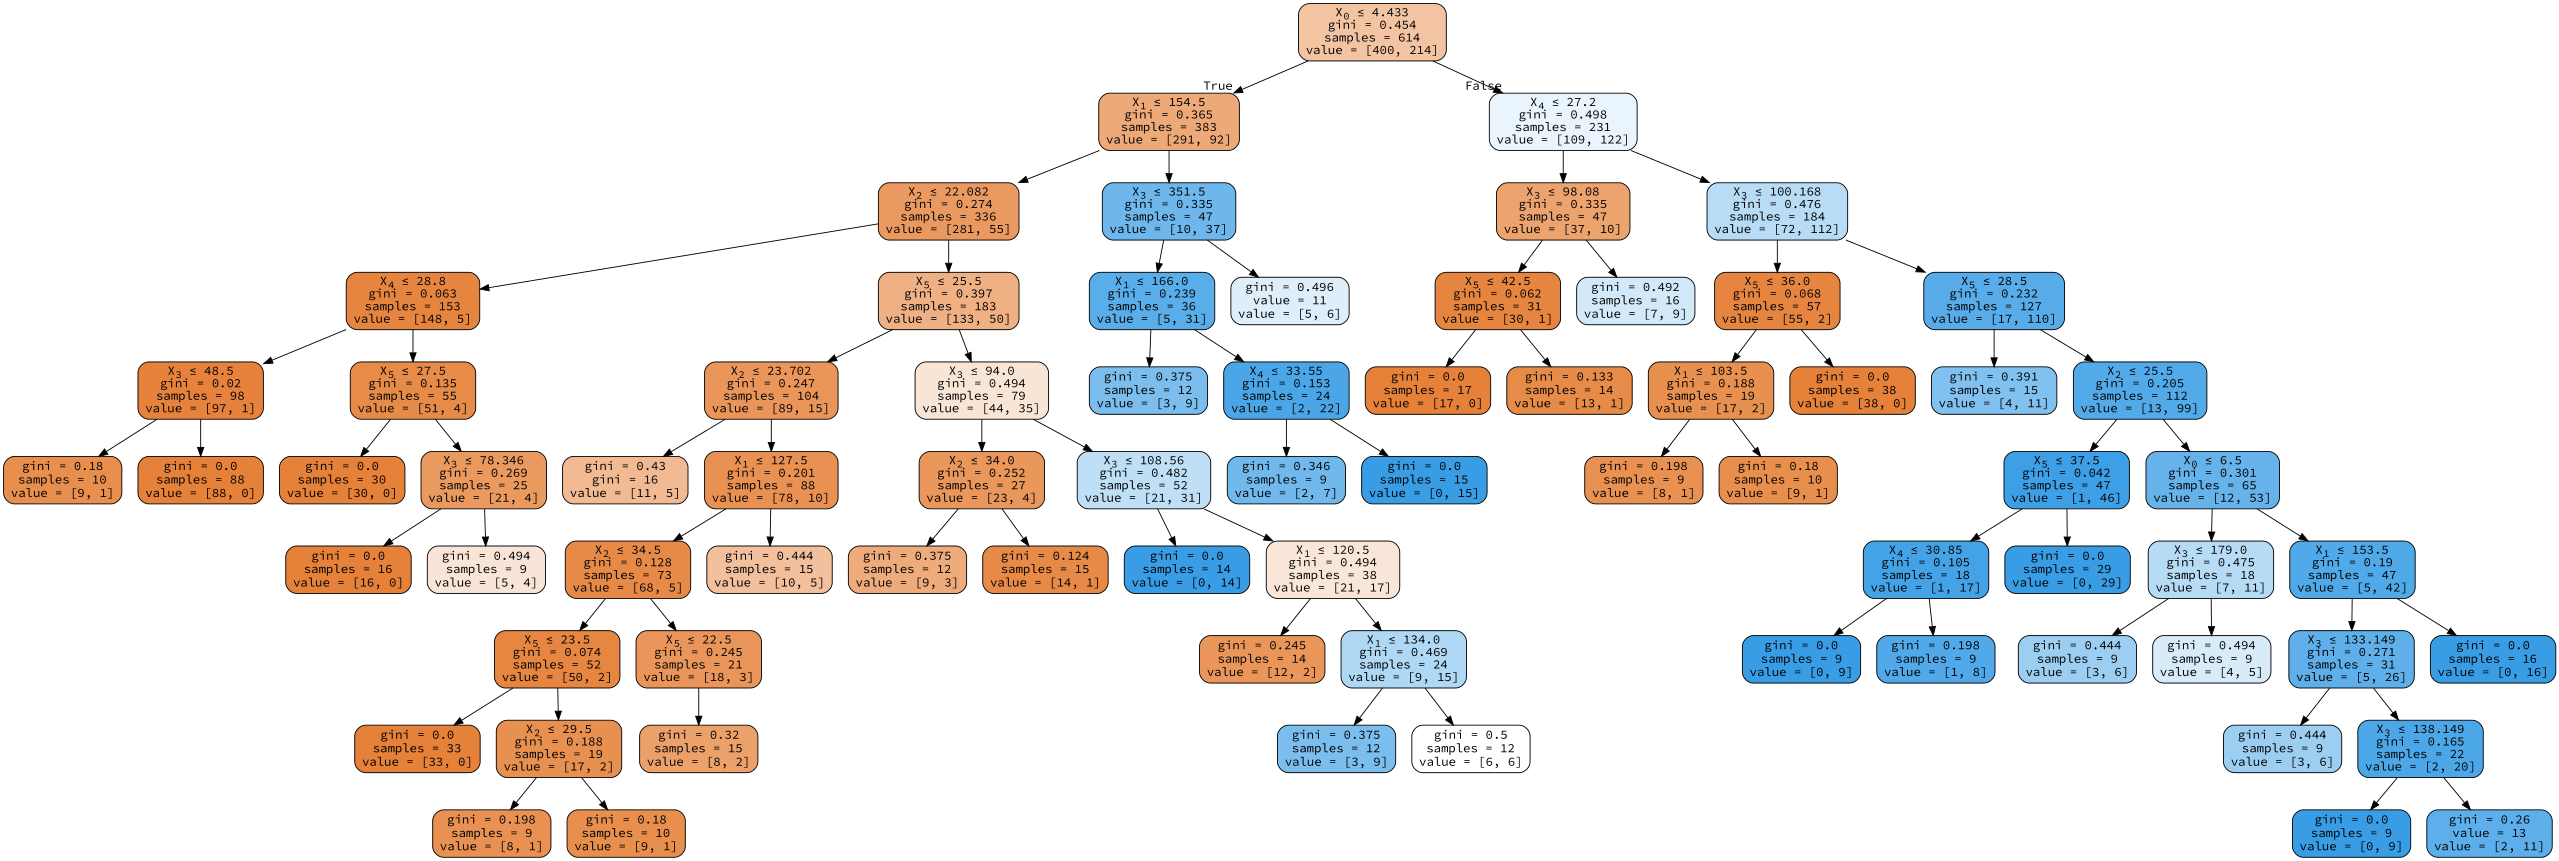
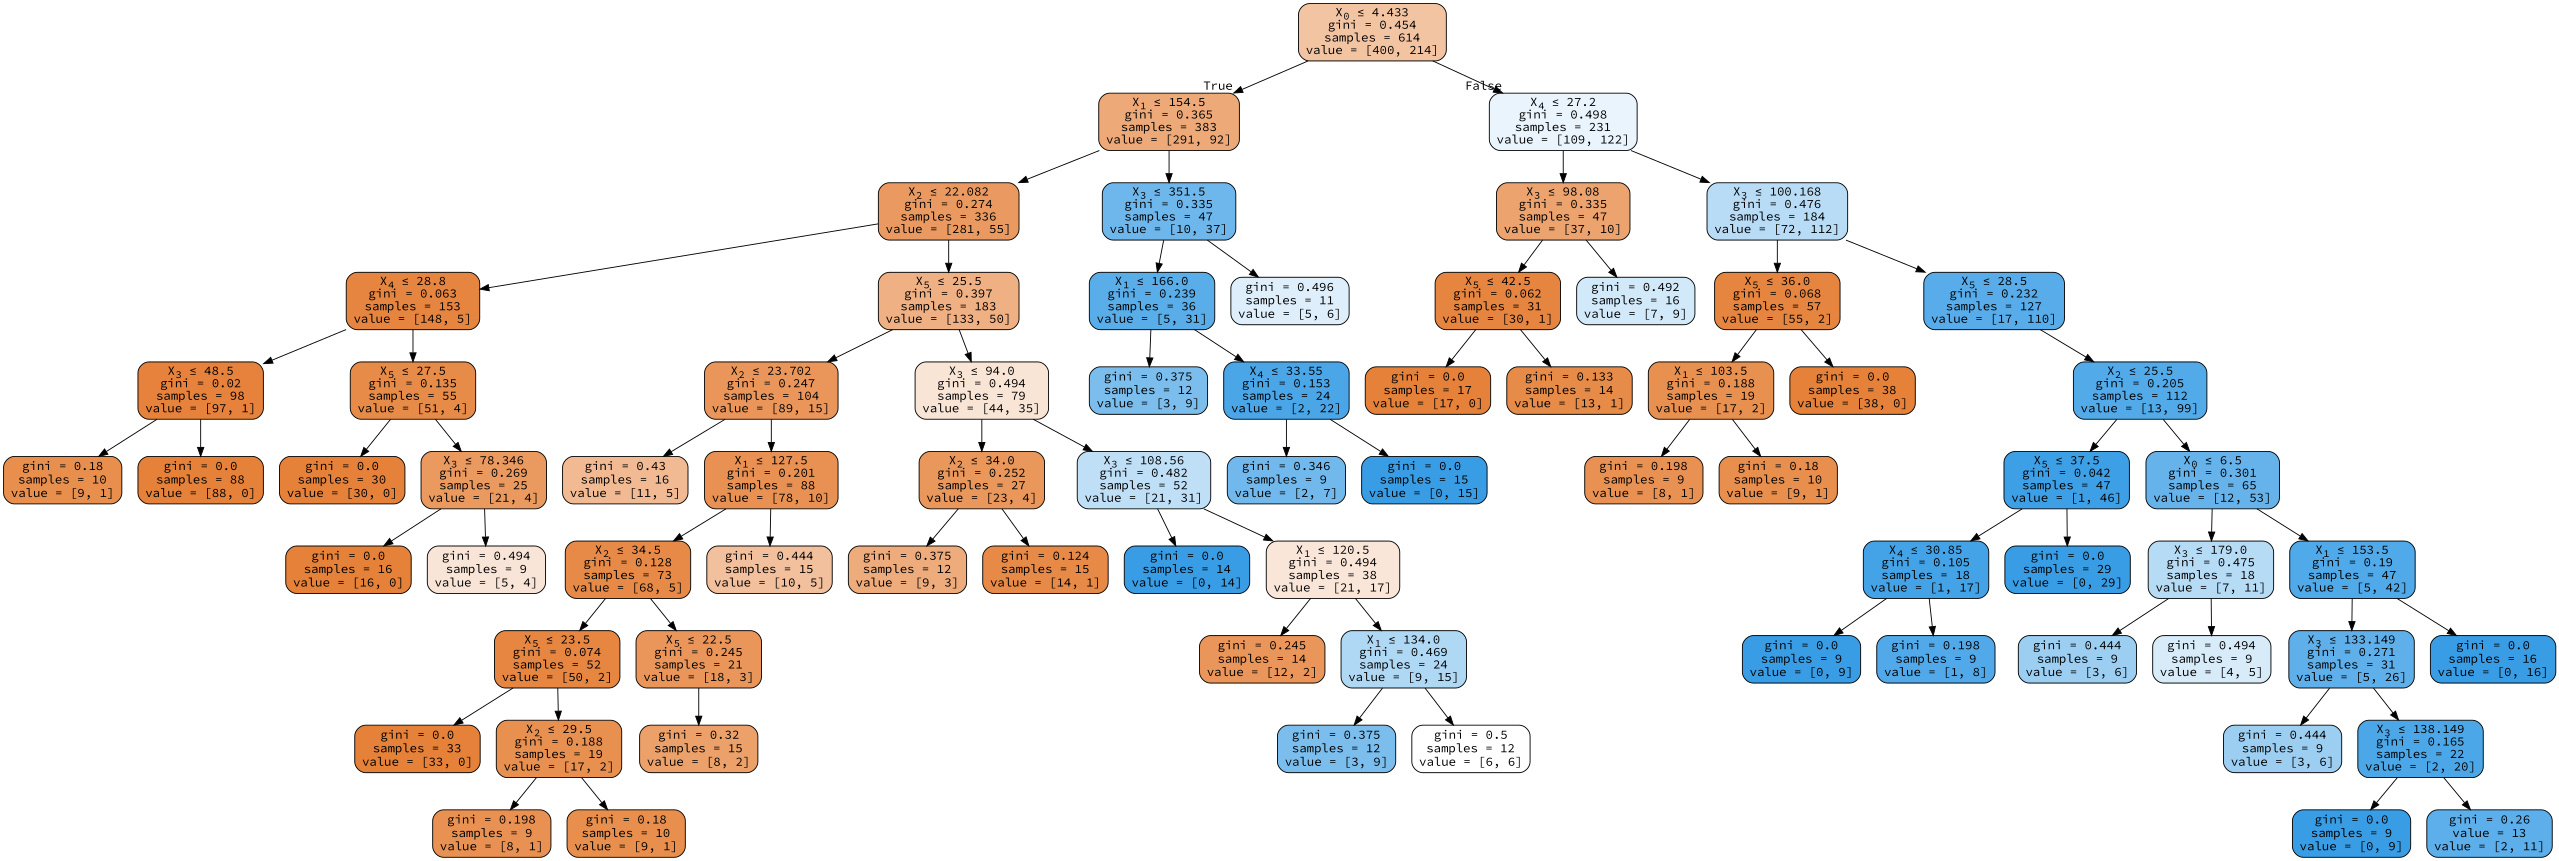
(1290, 301) -> (1290, 301)
(1994, 391) -> none
(625, 480) -> (625, 480)
